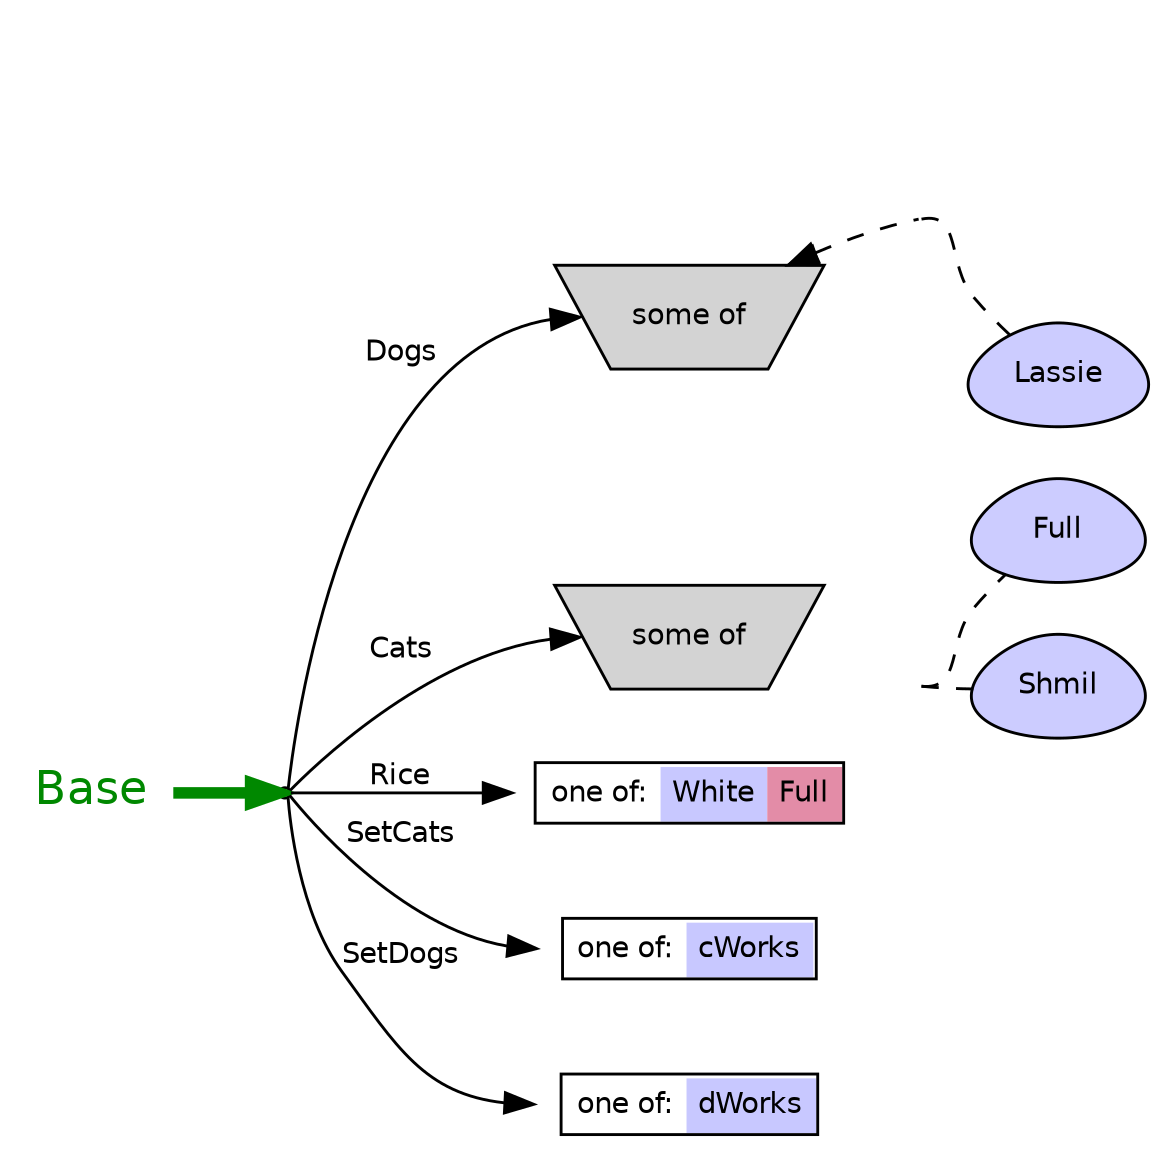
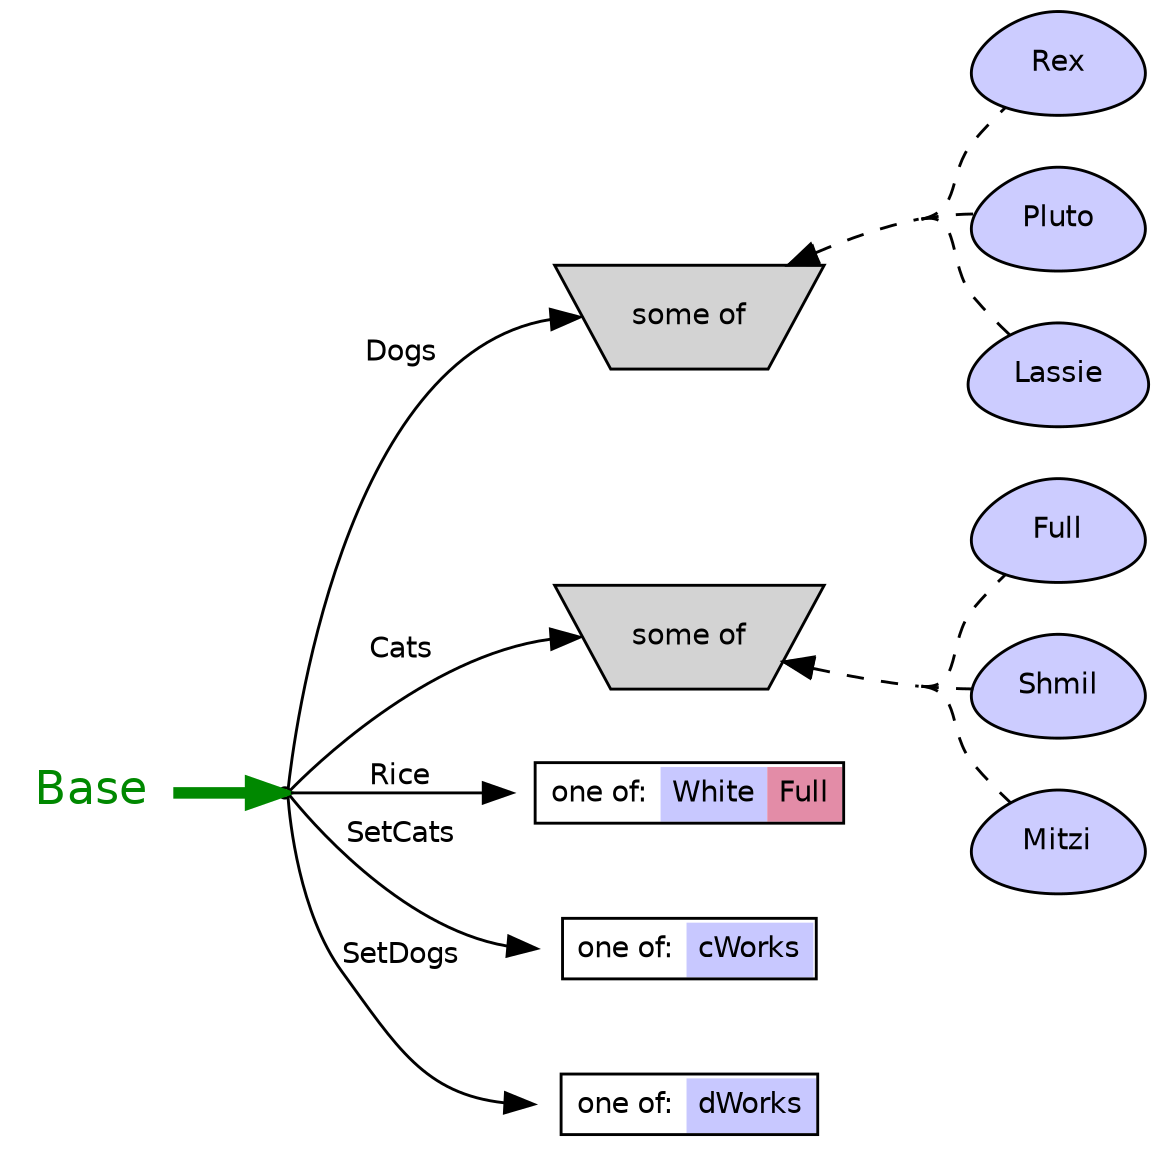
none -> (1058, 63)
none -> (1058, 219)
none -> (1058, 842)
